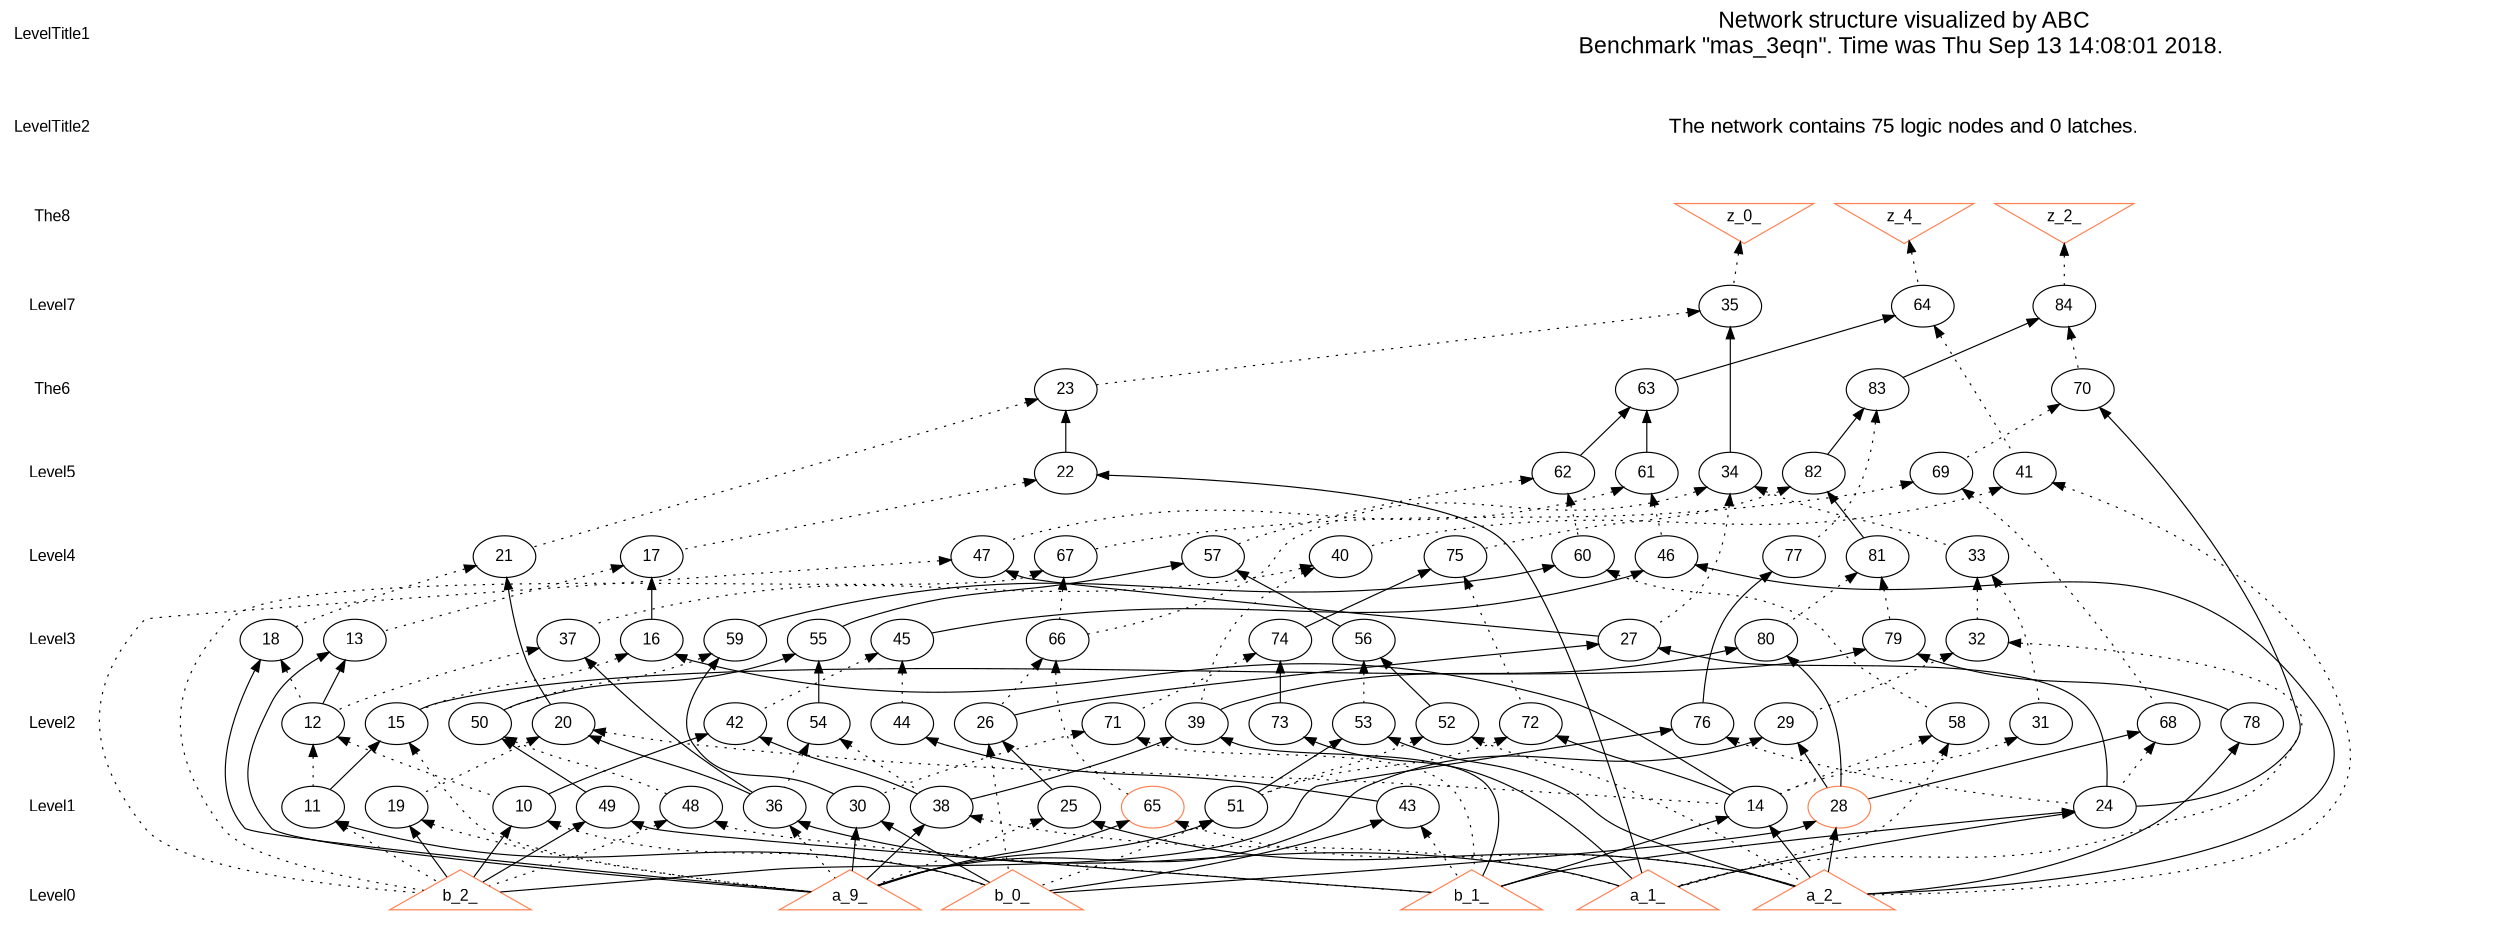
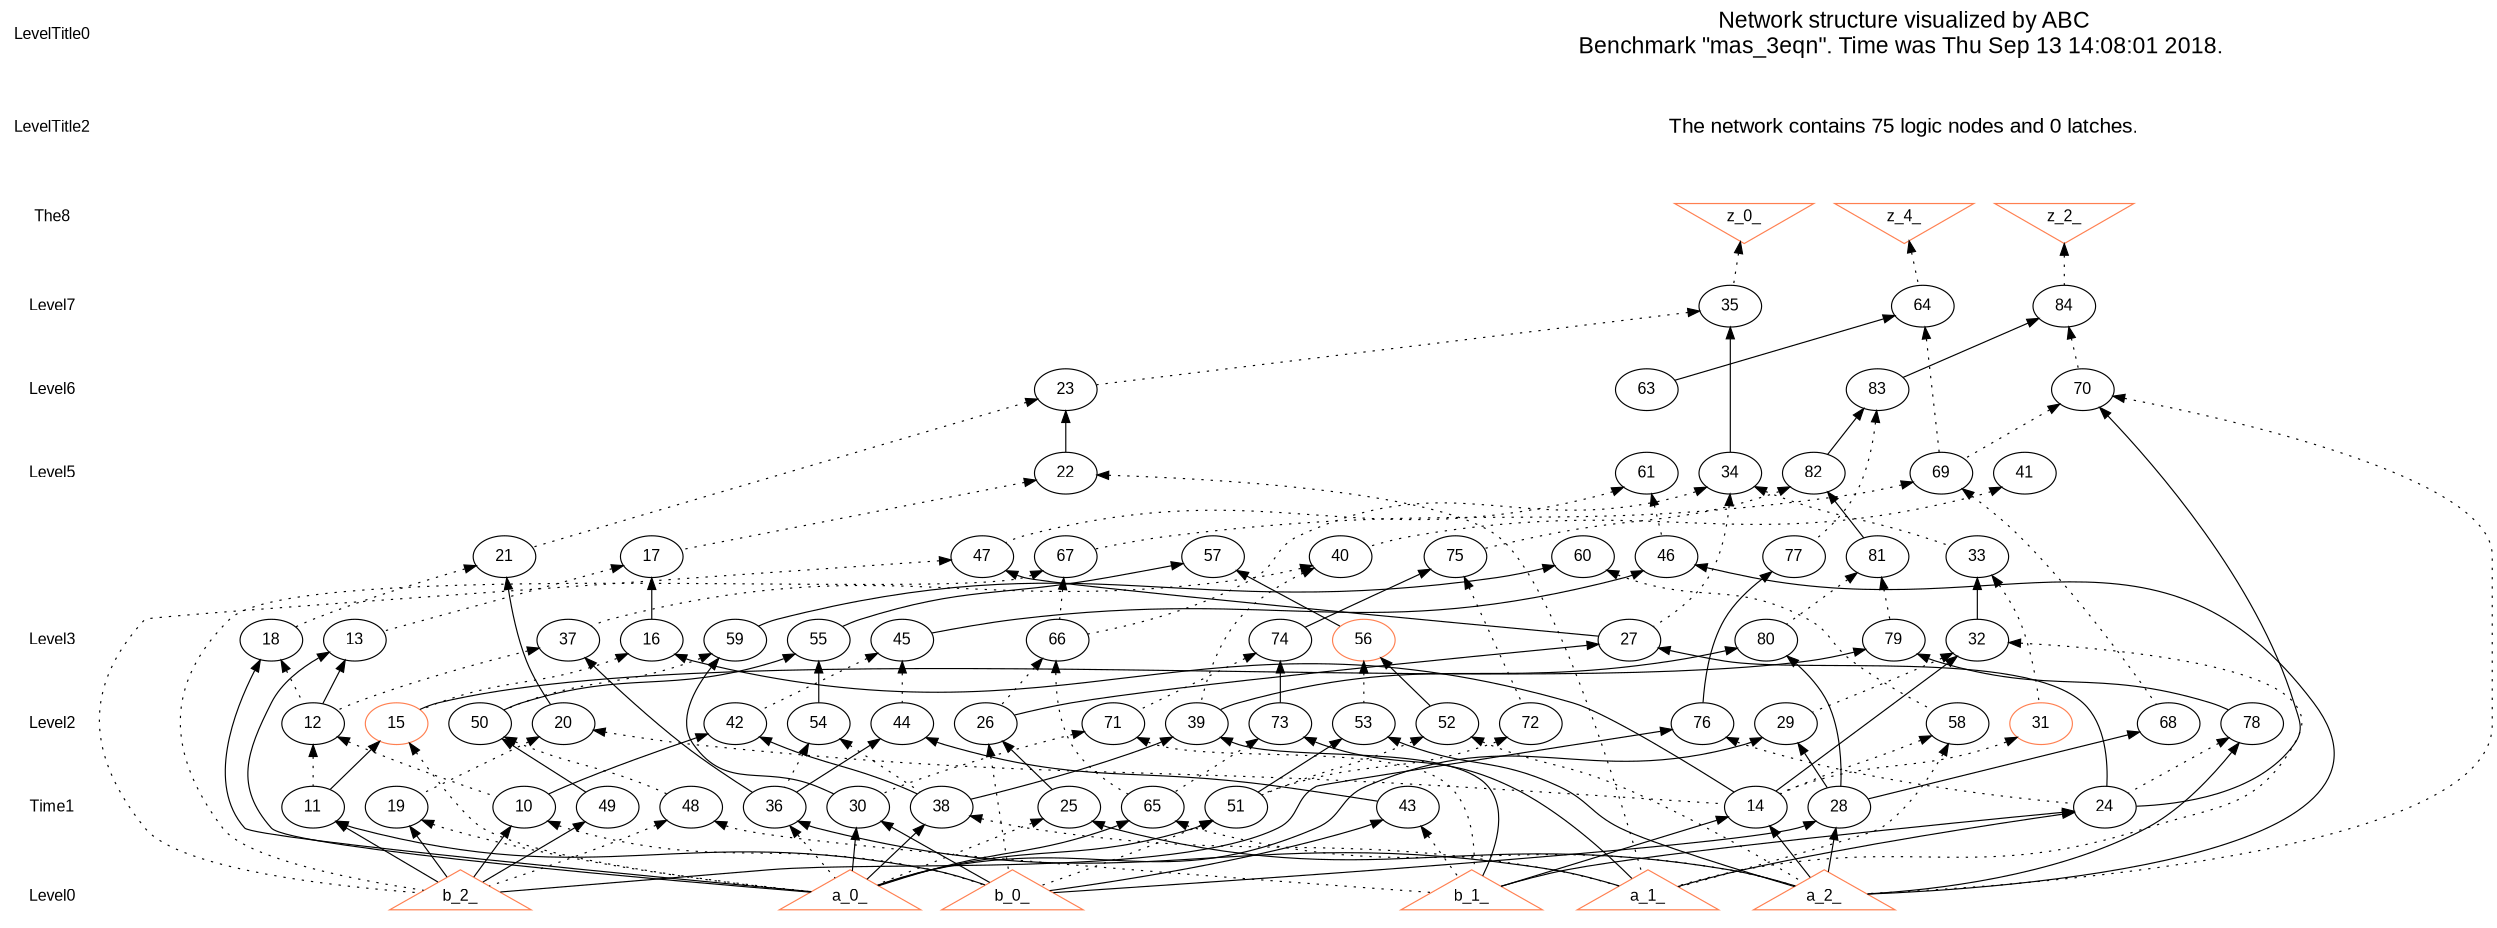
(52, 35) -> (52, 35)
(52, 390) -> (52, 390)
(1977, 395) -> (1933, 396)
(1647, 437) -> none
(1563, 473) -> none
(1514, 554) -> (1514, 554)
(52, 557) -> none
(1977, 604) -> (1977, 604)
(1364, 640) -> (1364, 640)
(397, 724) -> (397, 724)
(2041, 724) -> (2041, 724)
(676, 766) -> (830, 771)
none -> (1213, 768)
(1653, 768) -> (1862, 727)
(2133, 770) -> (2174, 768)
(52, 807) -> (52, 807)
(1153, 807) -> (1153, 807)
(1839, 807) -> (1839, 807)
(2329, 811) -> (2473, 766)
(401, 860) -> (401, 860)
(1037, 863) -> none
(850, 896) -> (850, 896)
